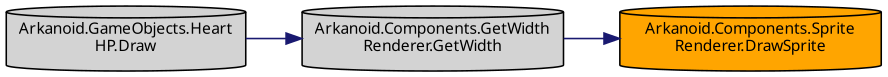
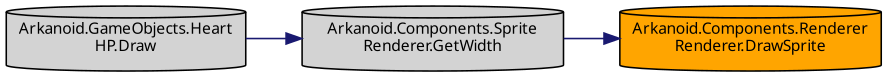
(433, 39) -> (433, 39)
(751, 39) -> (751, 39)
